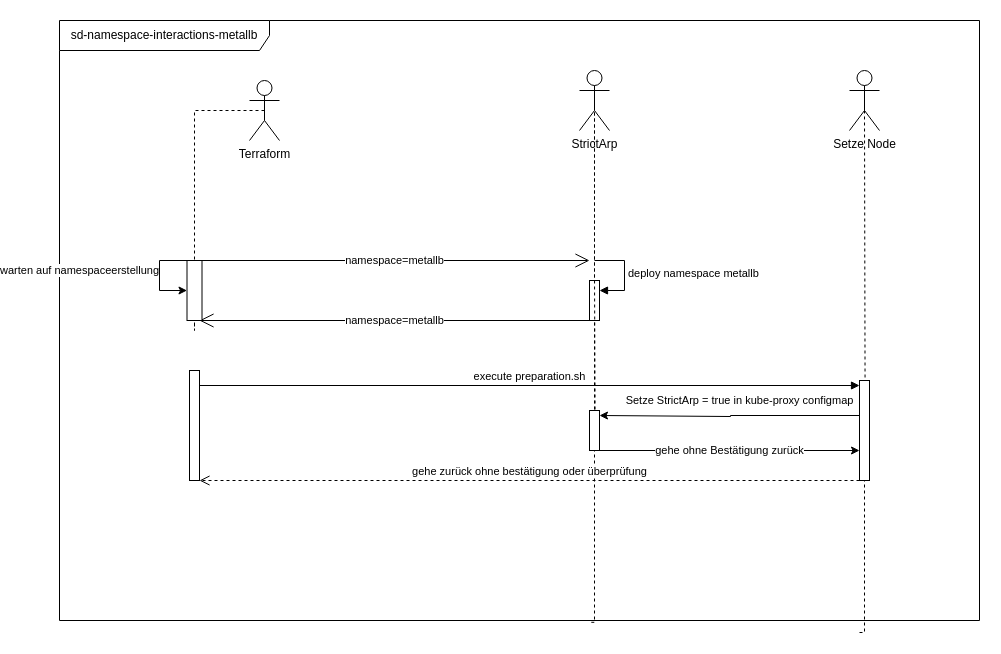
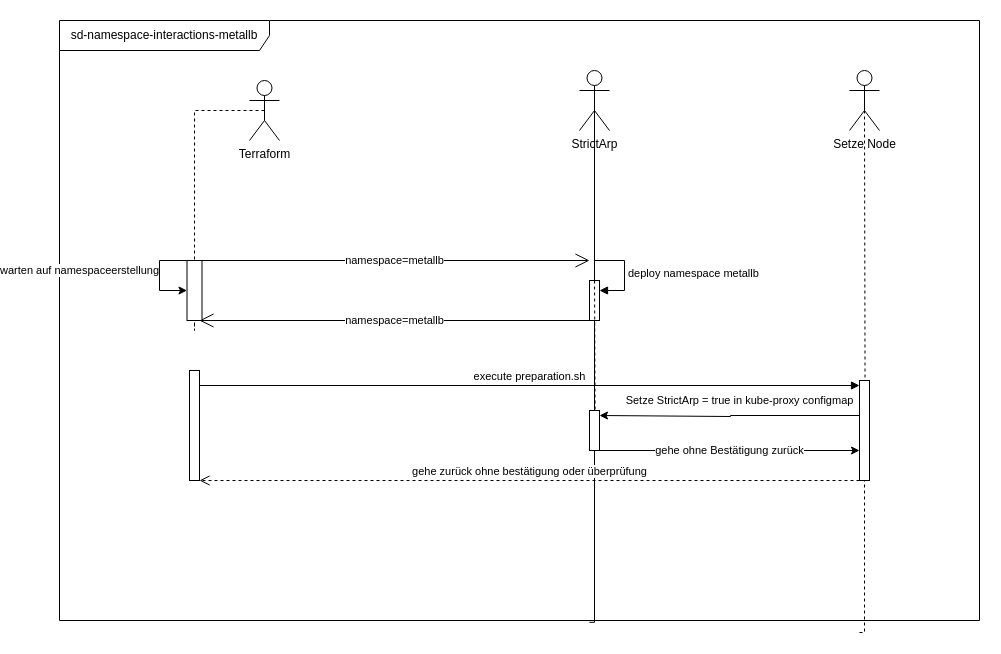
(595, 551) -> (595, 551)
